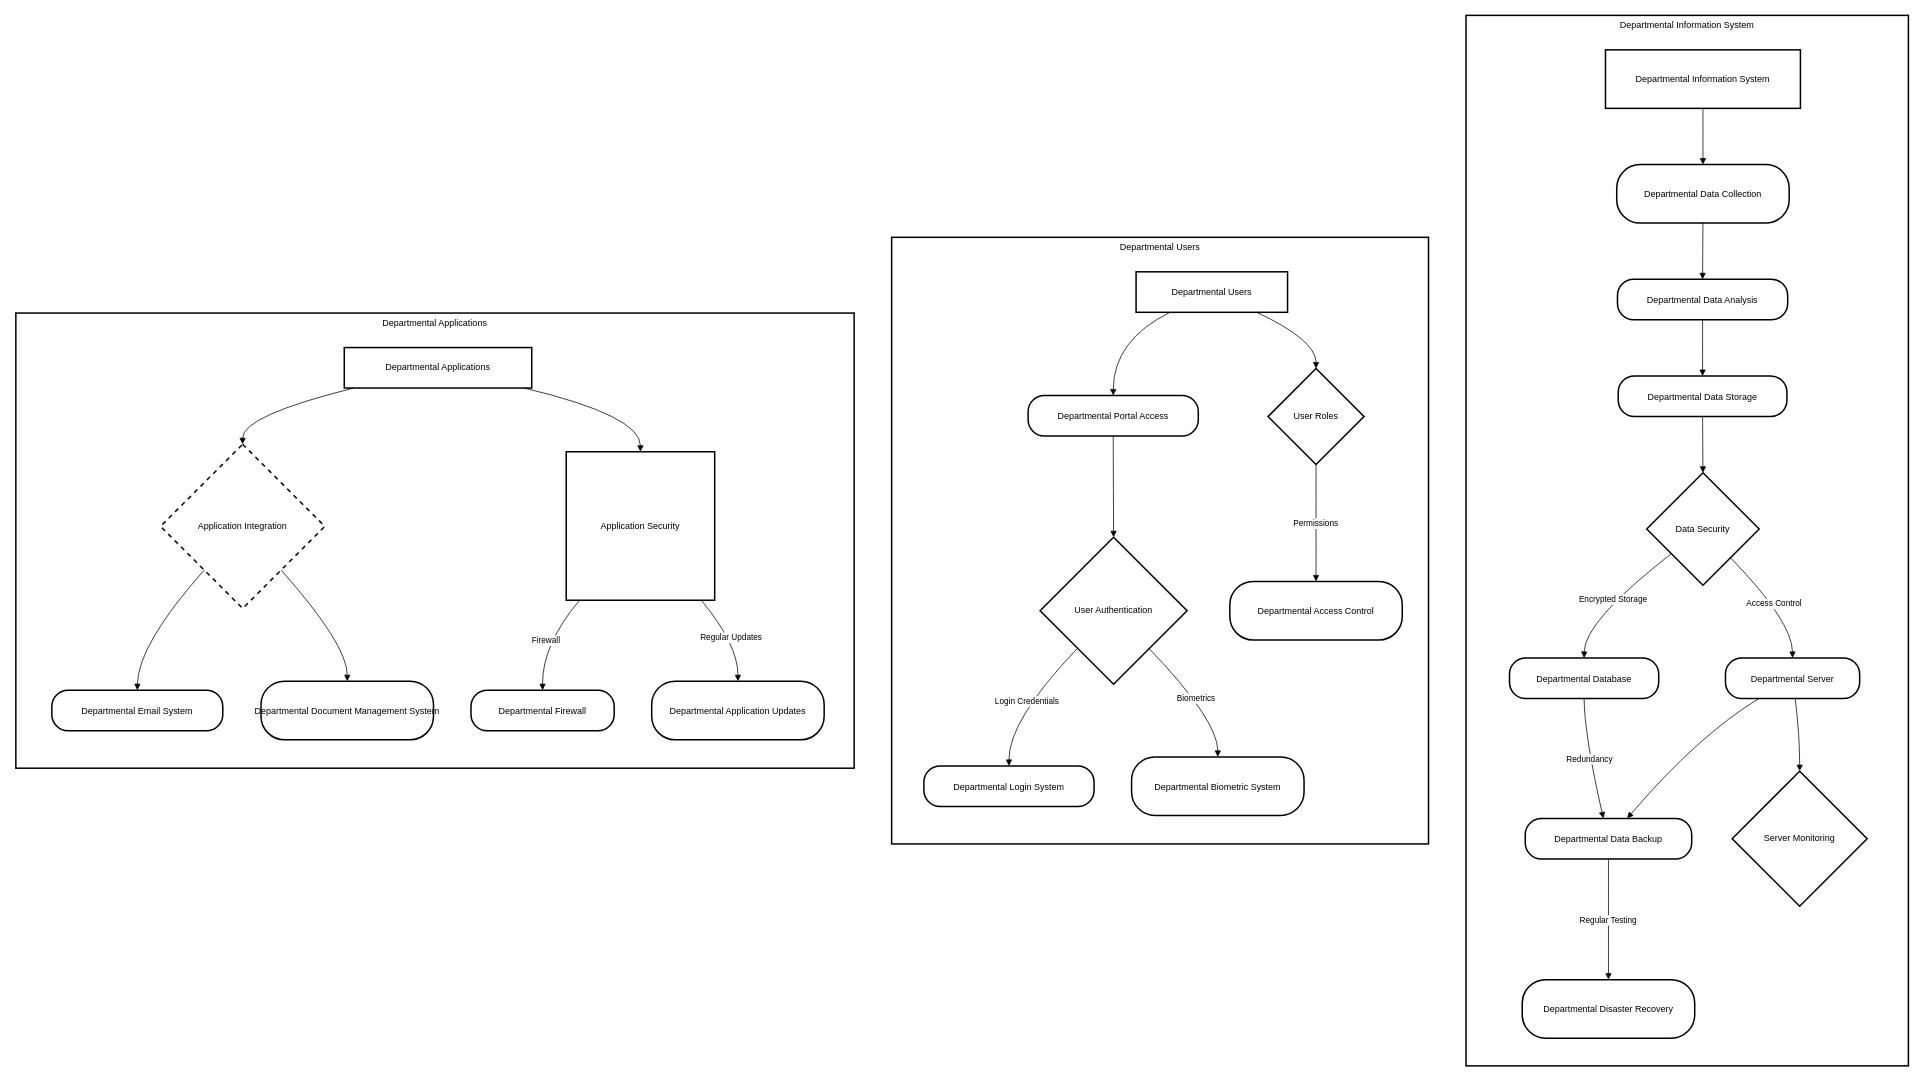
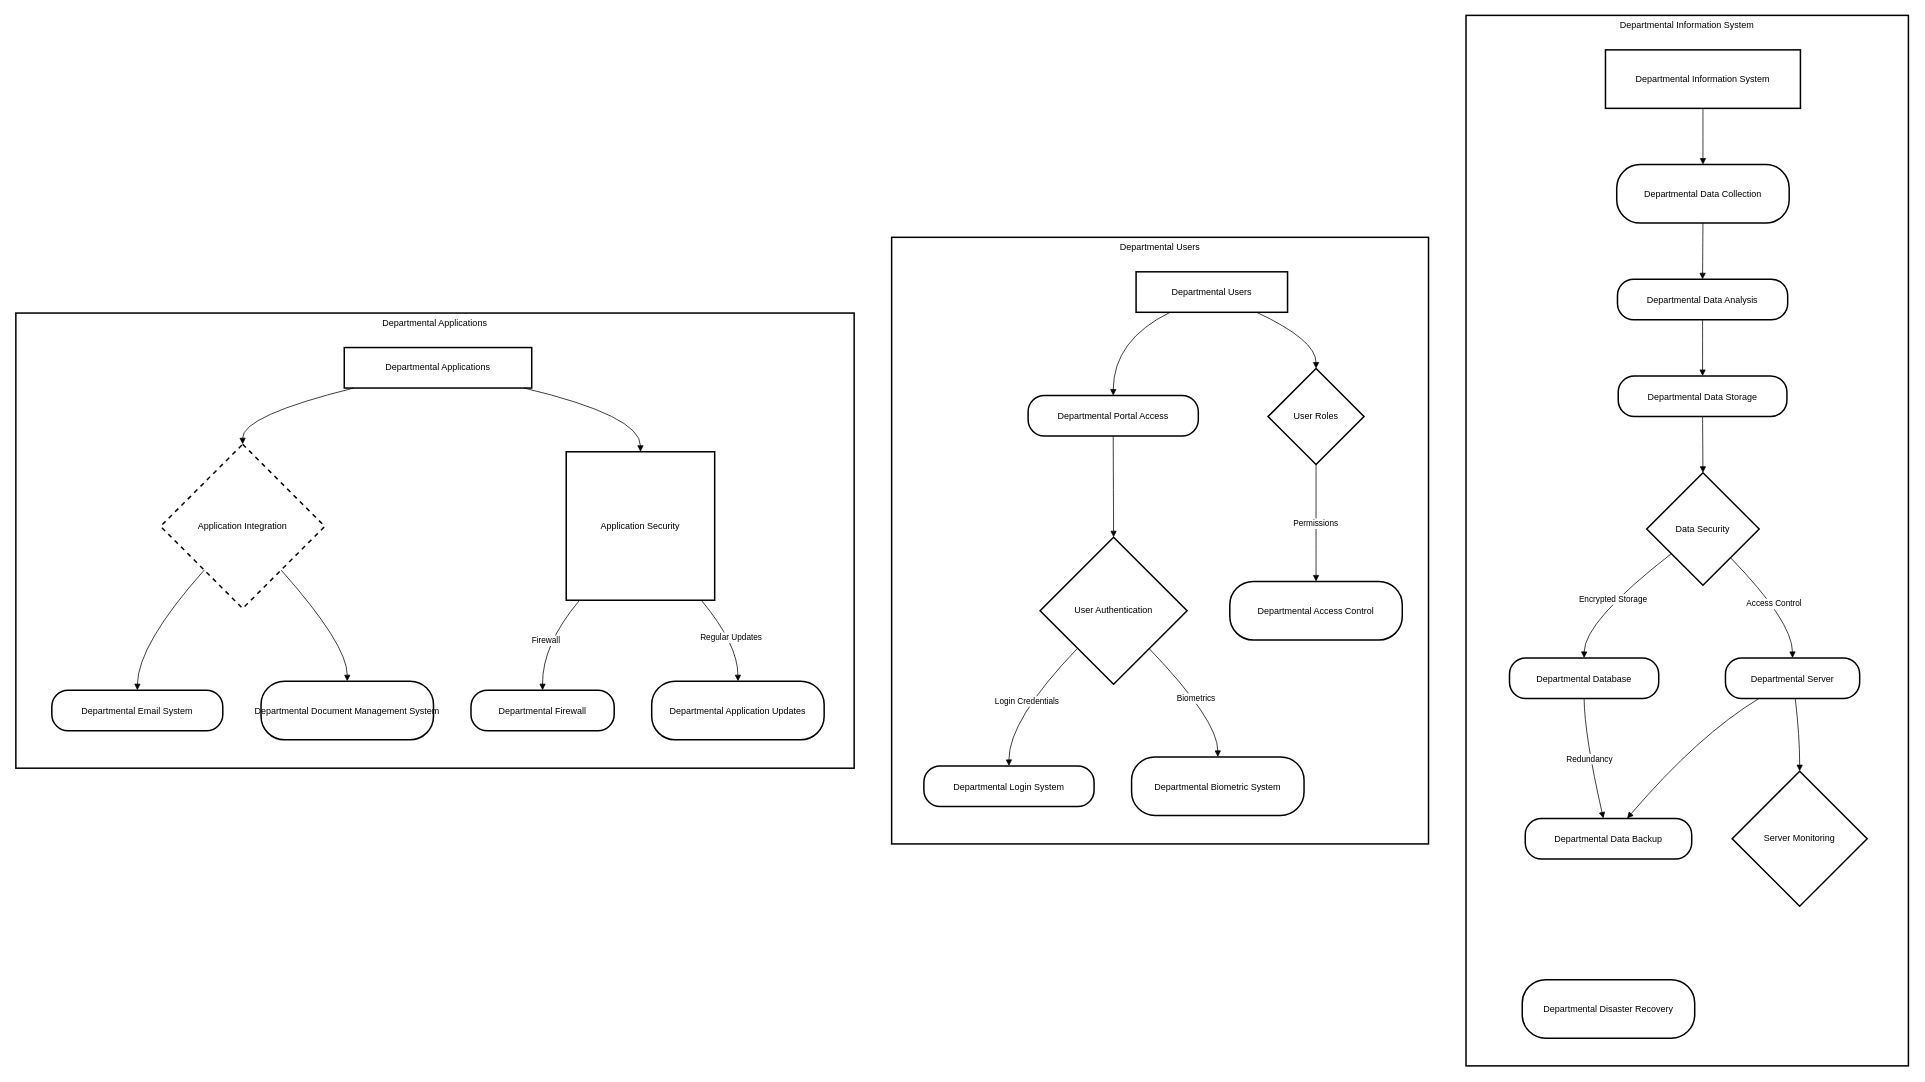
(1608, 917) -> none
